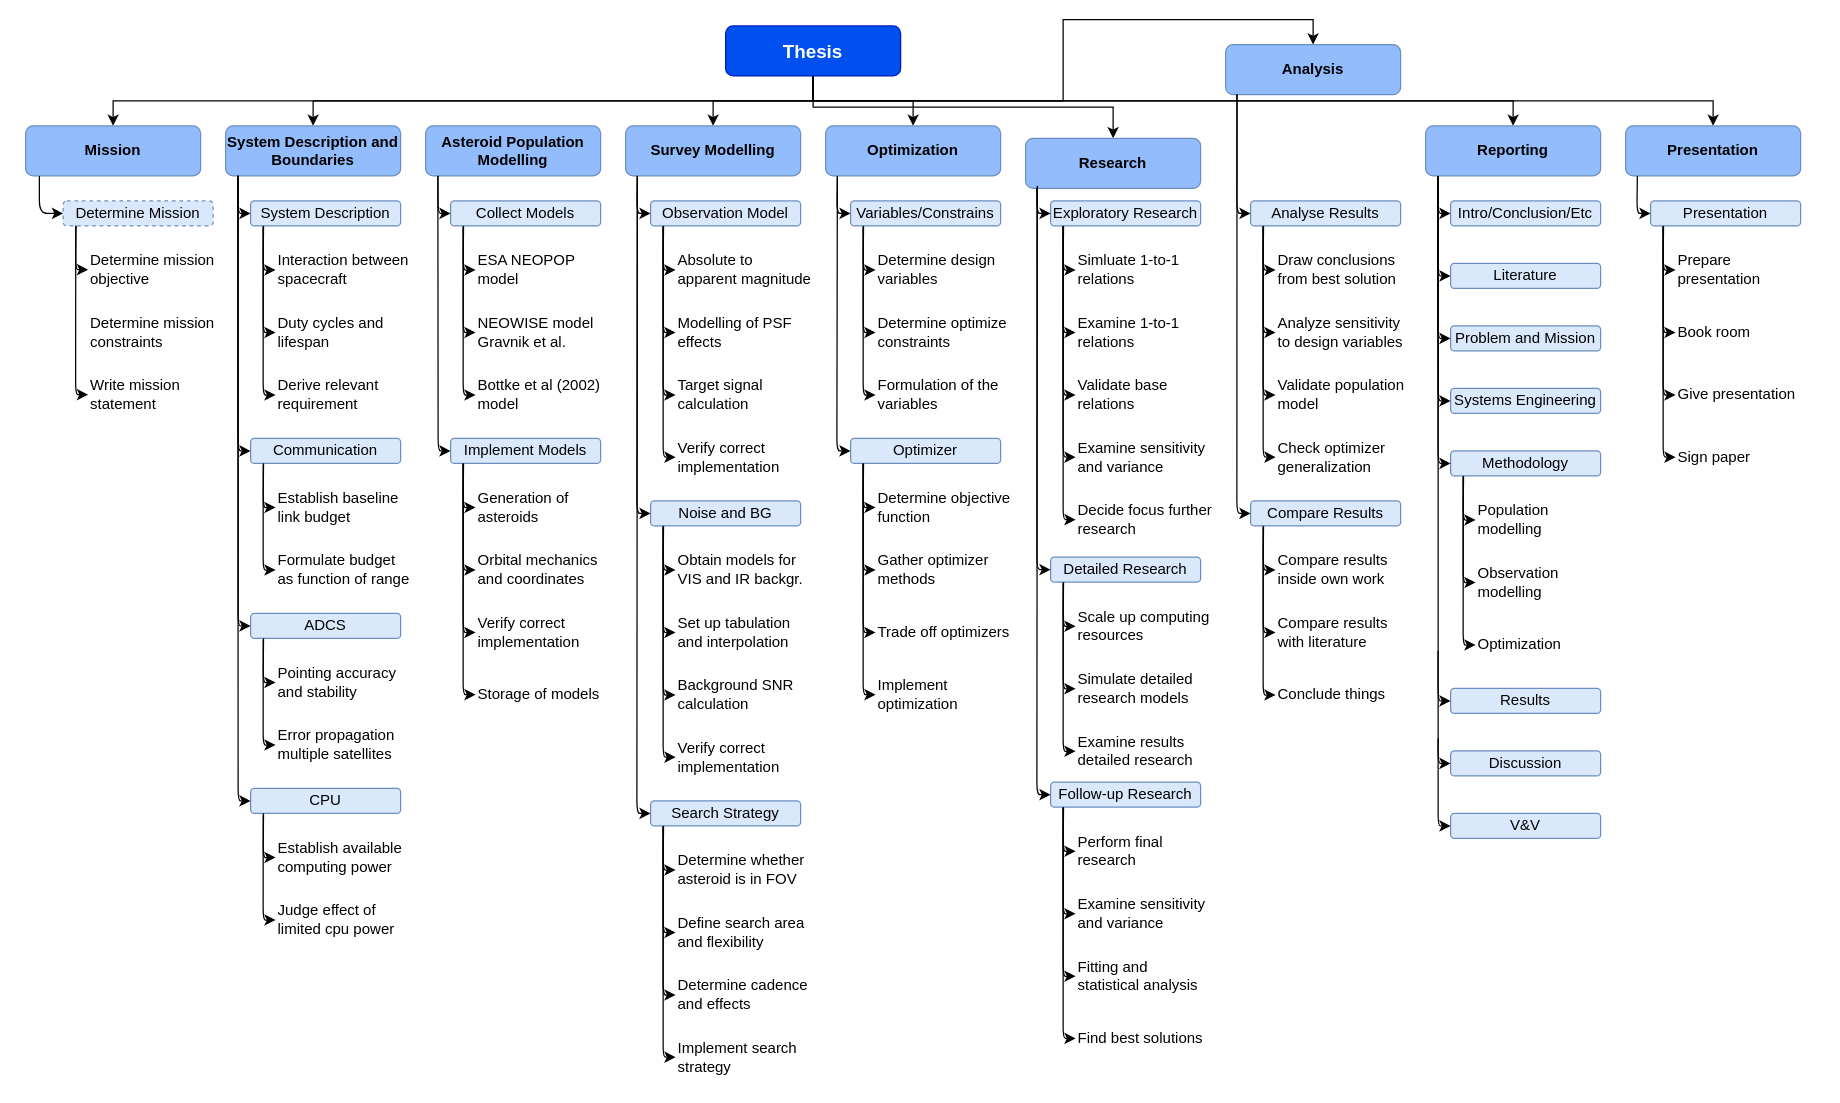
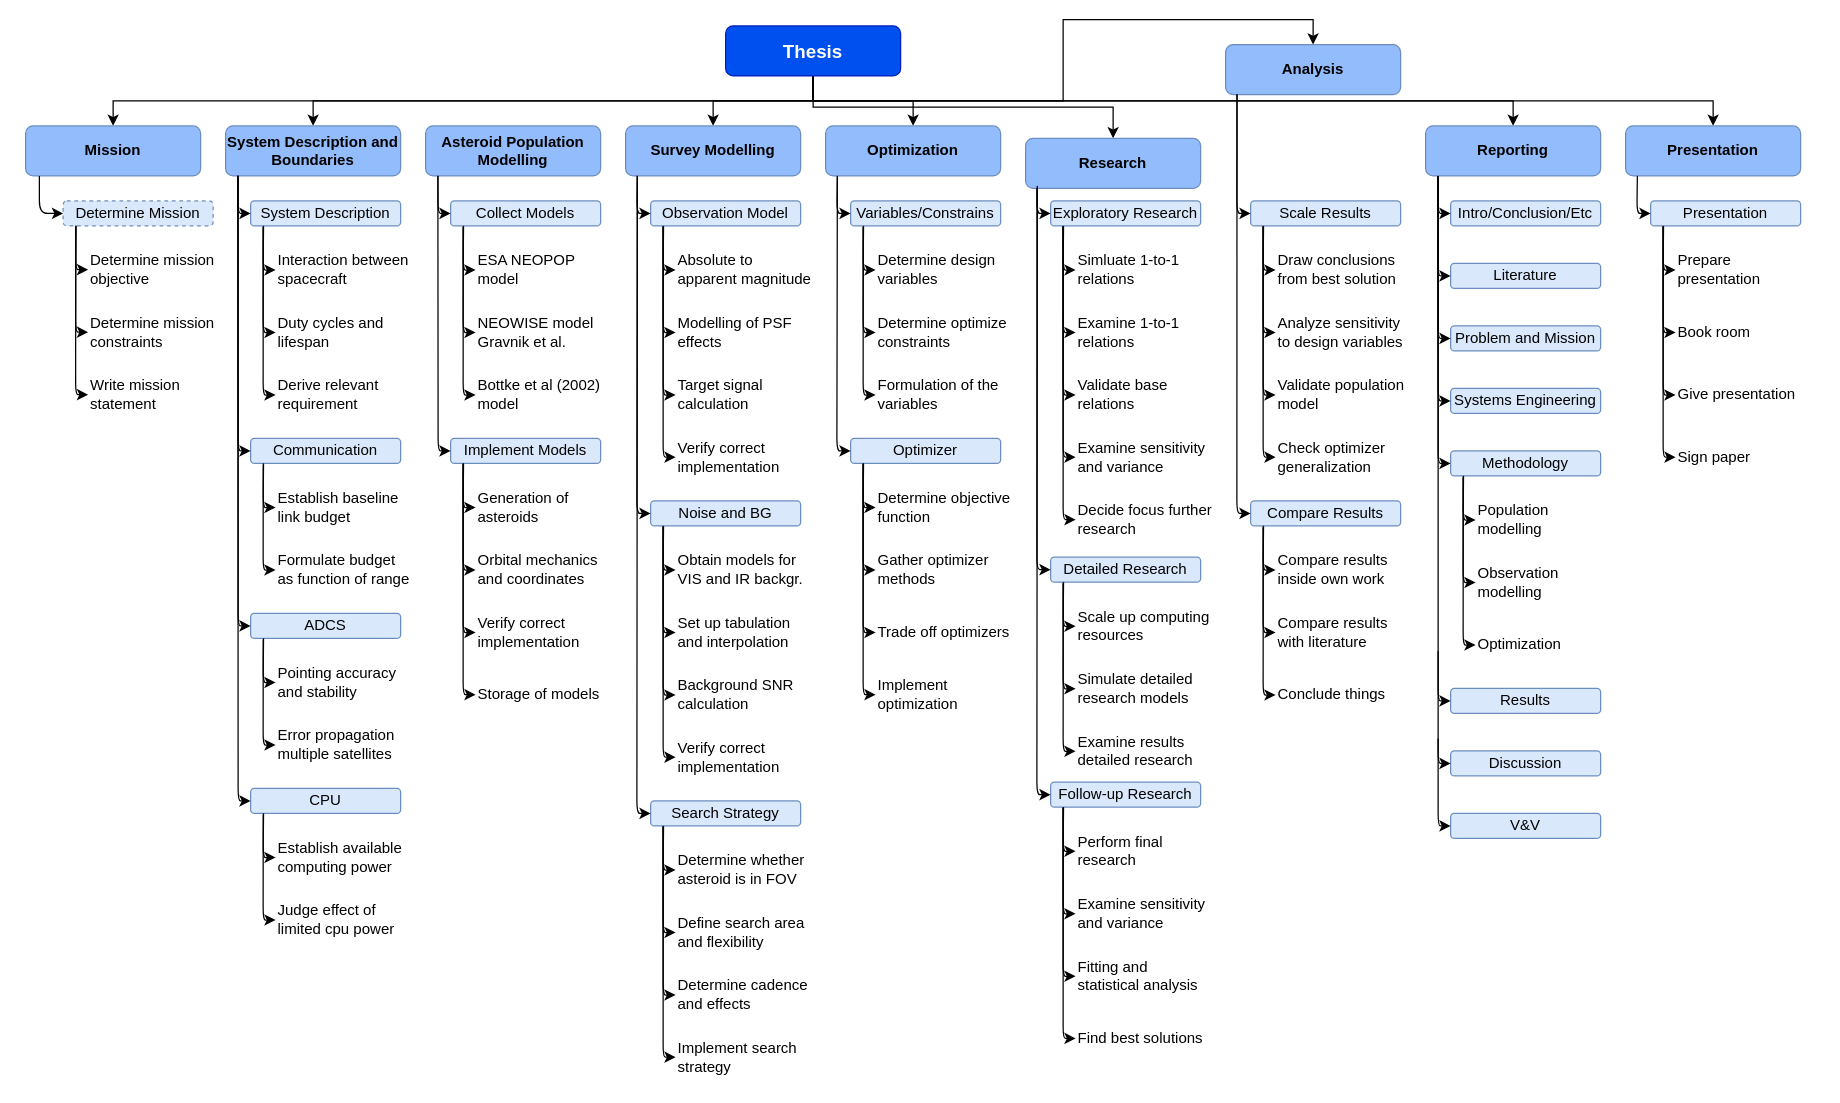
(1326, 213) -> (1326, 213)
none -> (79, 332)
